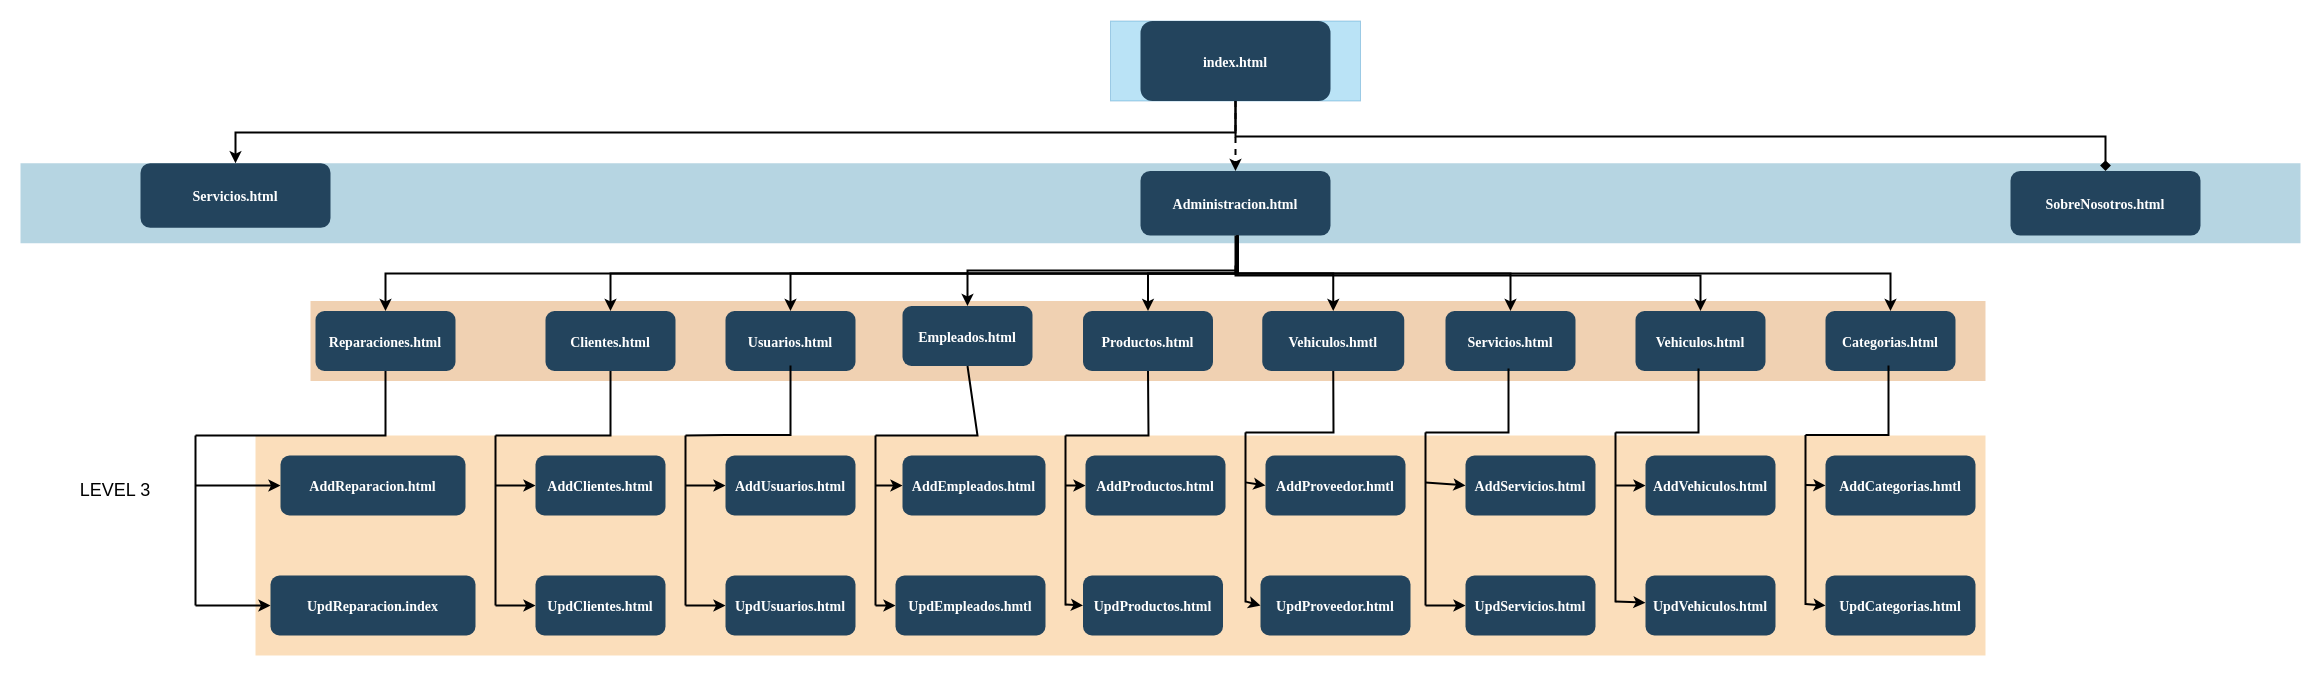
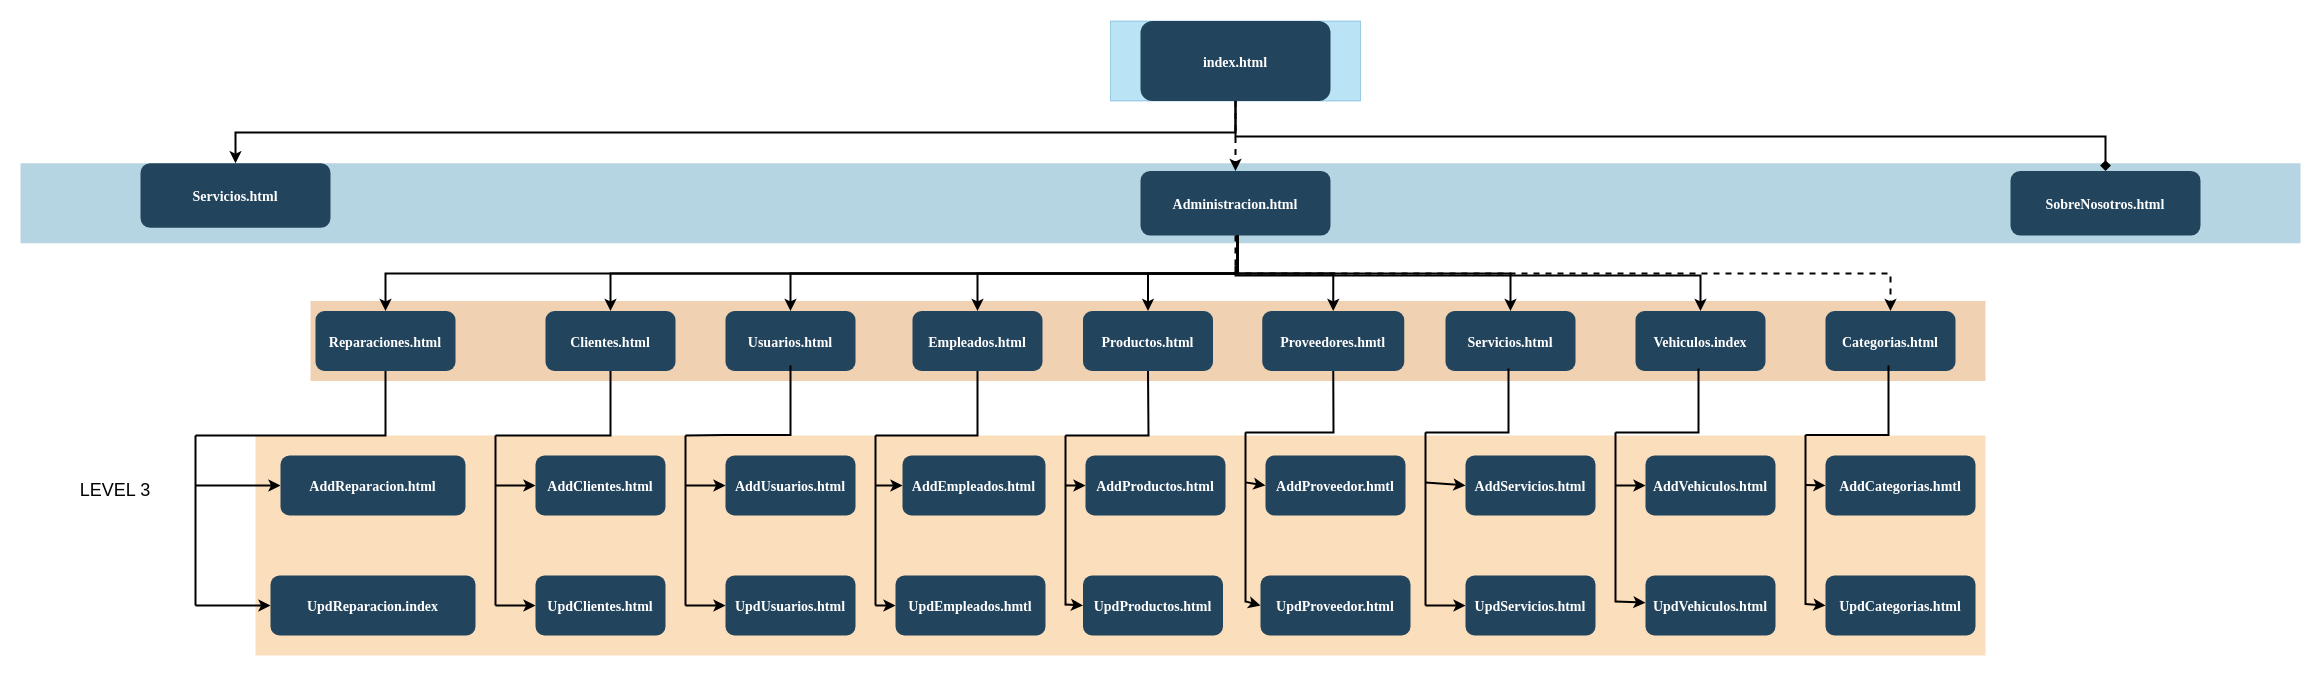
(1810, 274) -> (1810, 274)
(968, 336) -> (978, 341)
(1333, 342) -> (1333, 342)
(1700, 342) -> (1700, 342)
